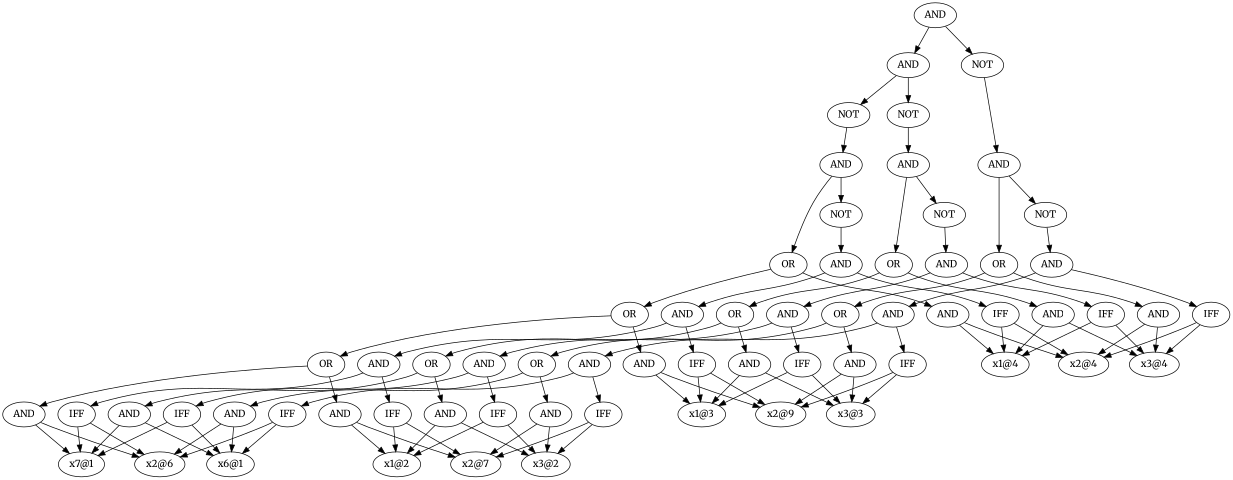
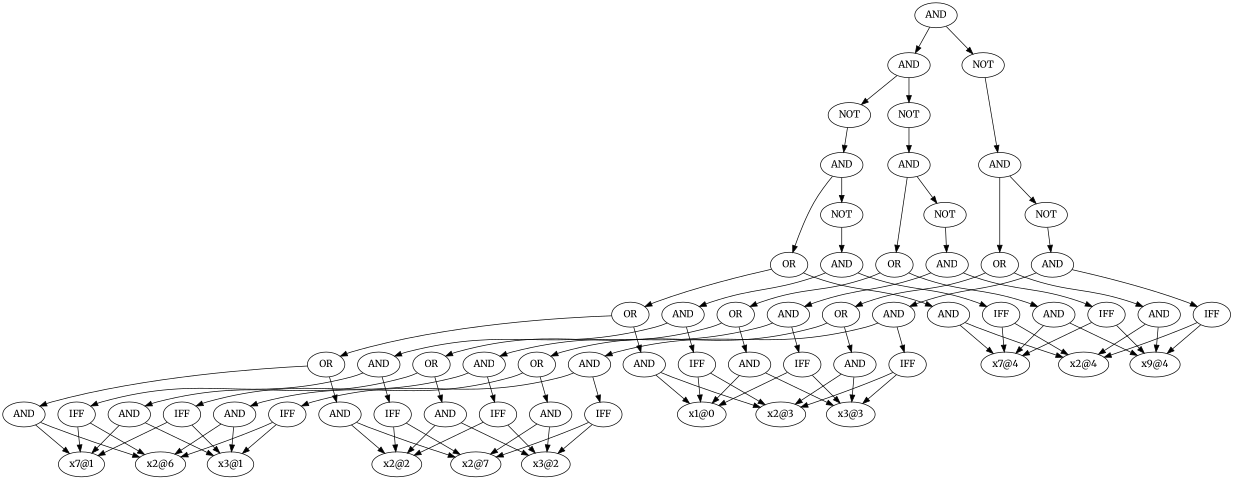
(1005, 365) -> (1005, 365)
(1154, 365) -> (1155, 365)
(702, 414) -> (702, 414)
(781, 414) -> (781, 414)
(230, 464) -> (230, 464)
(397, 464) -> (397, 464)
